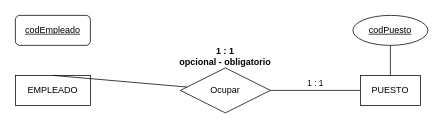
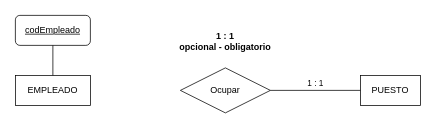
(390, 30) -> none
(225, 57) -> (225, 42)
(390, 60) -> none
(120, 81) -> (53, 60)
